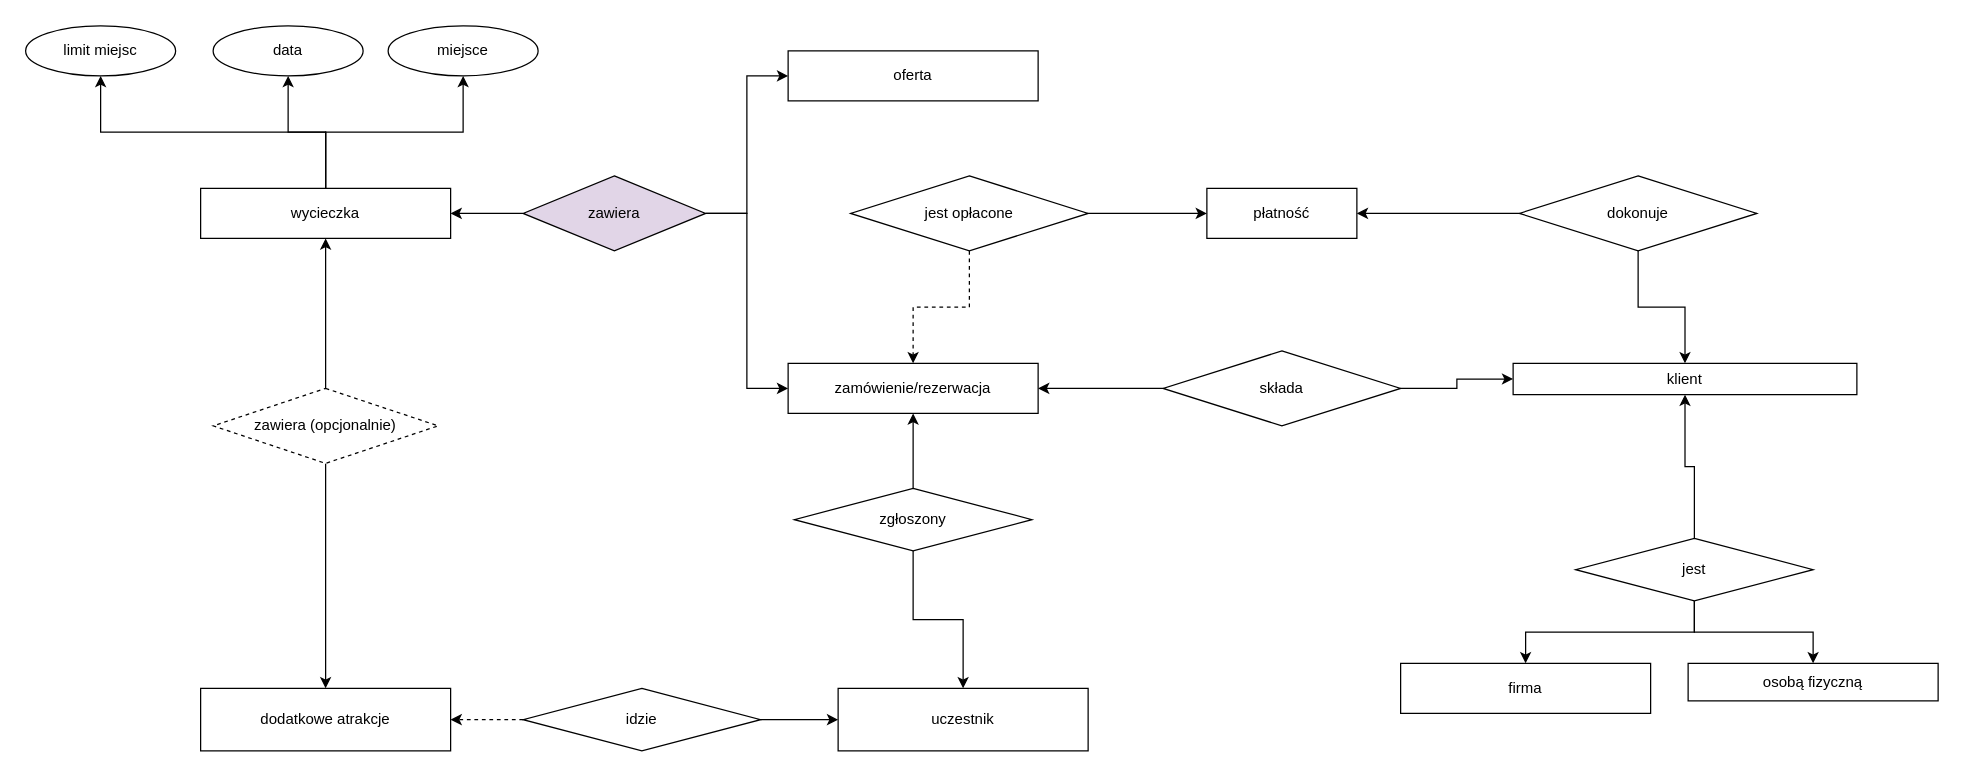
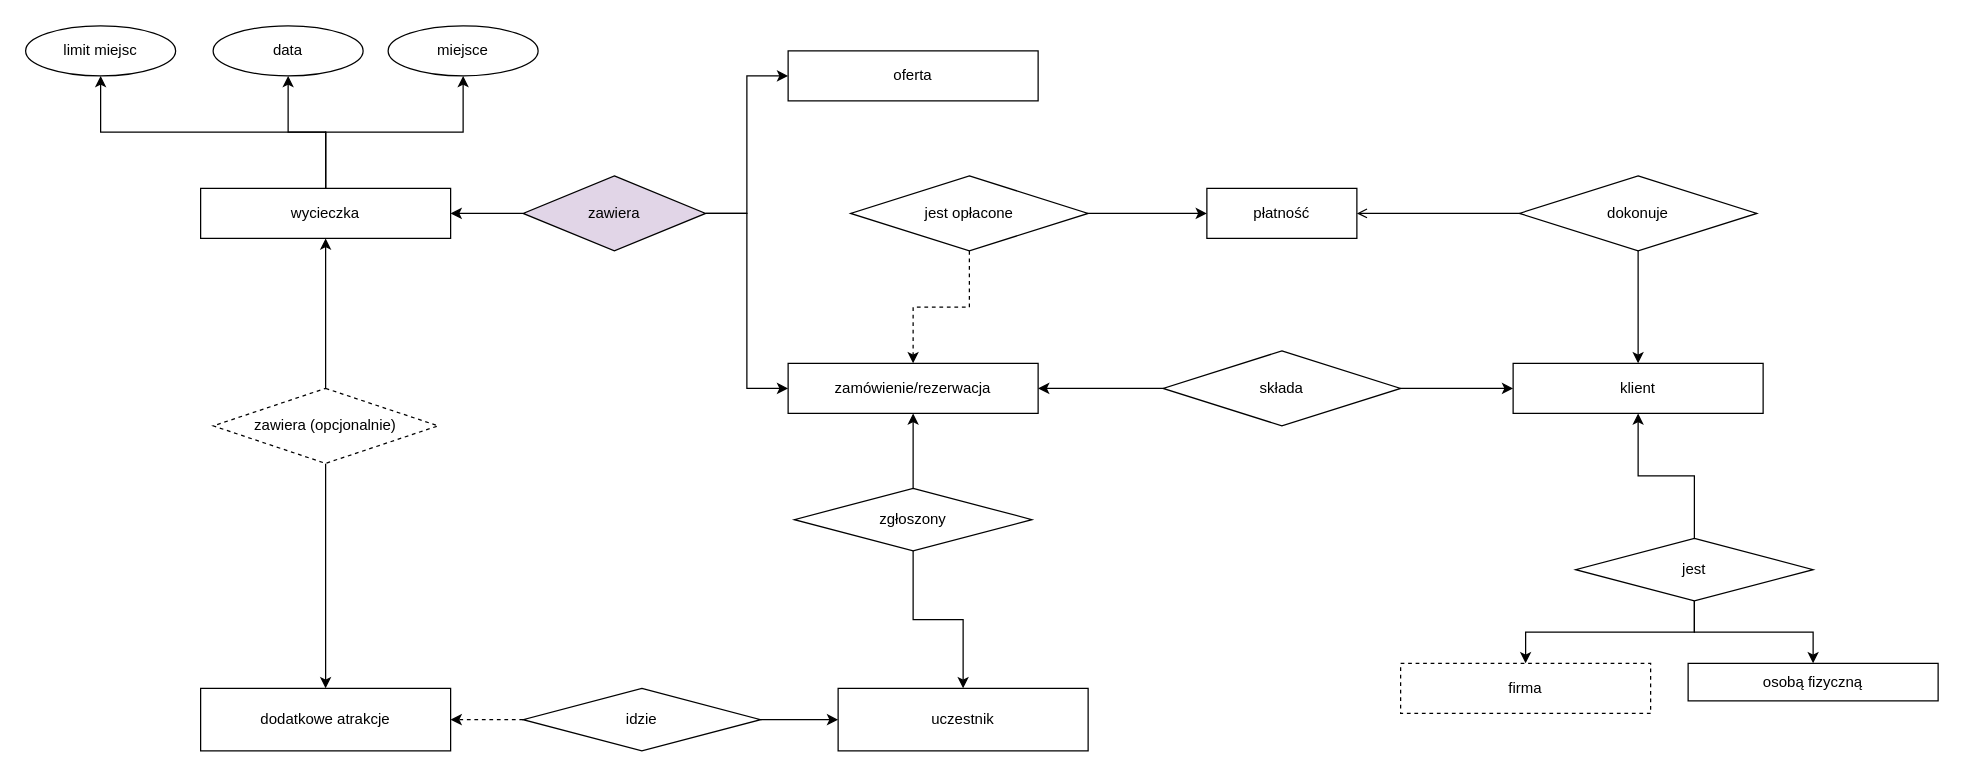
(1367, 213) -> (1364, 213)
(1685, 379) -> (1638, 388)
(1526, 688) -> (1526, 688)
